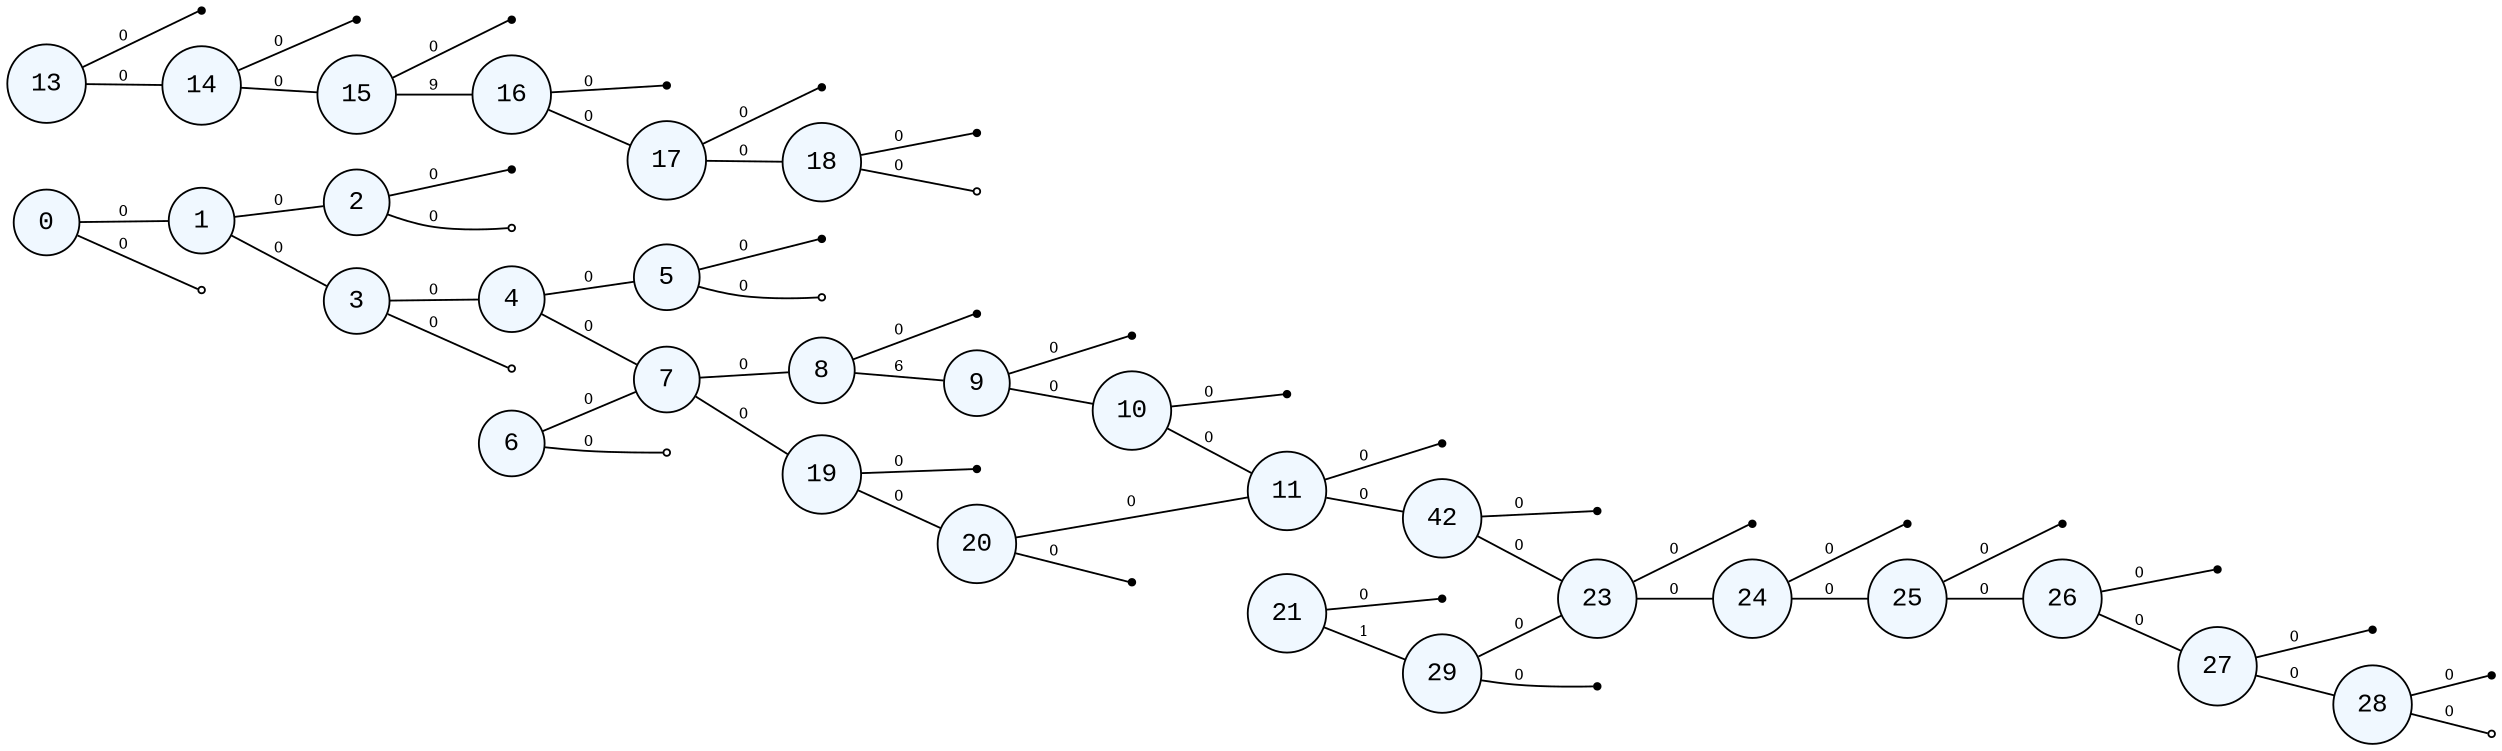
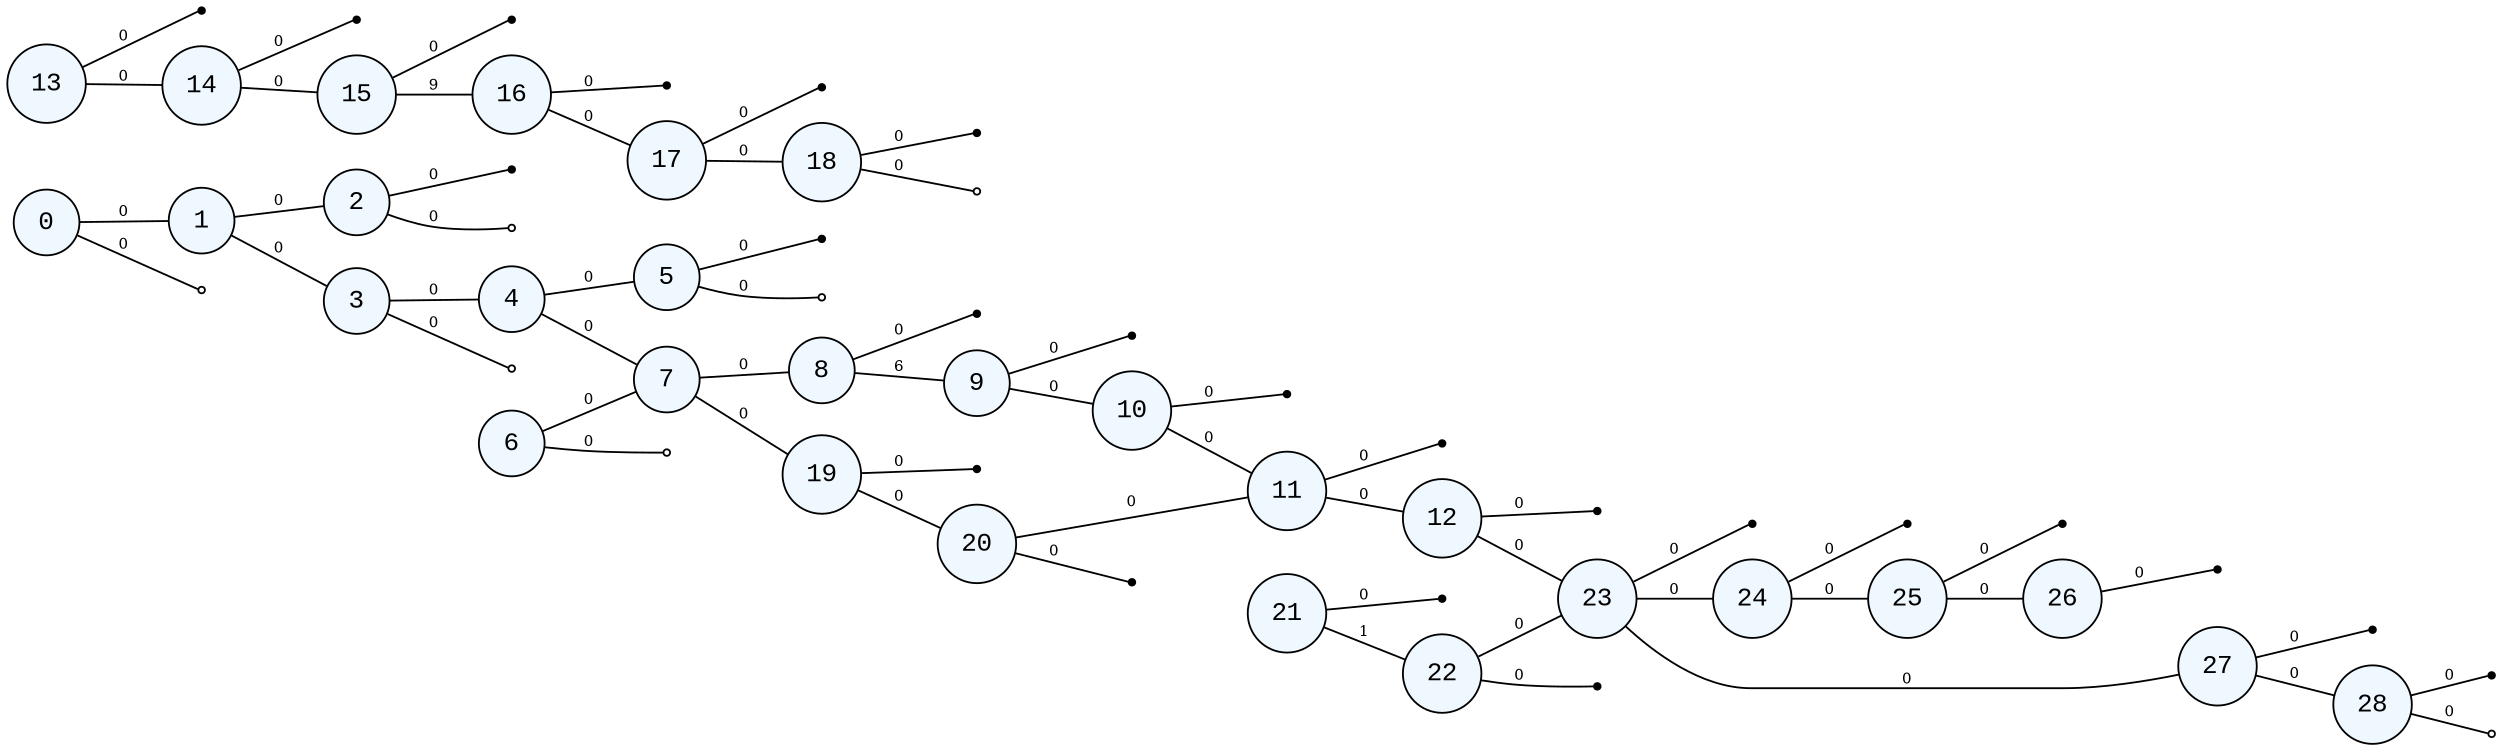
(1442, 518) -> (1442, 518)
(2140, 632) -> (1894, 688)
(1442, 674) -> (1442, 674)
